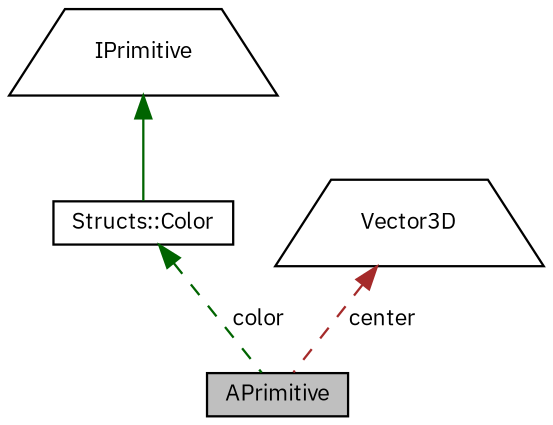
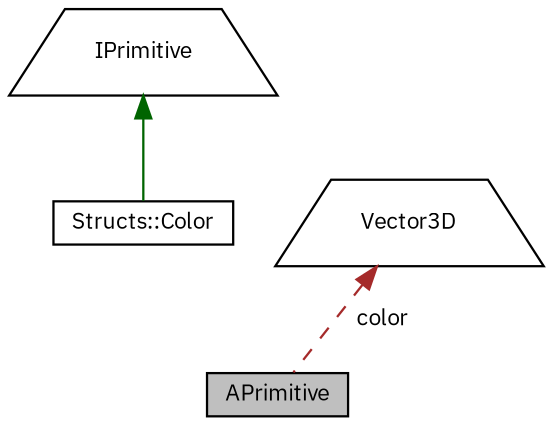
(218, 318) -> none
(380, 320) -> (380, 320)
